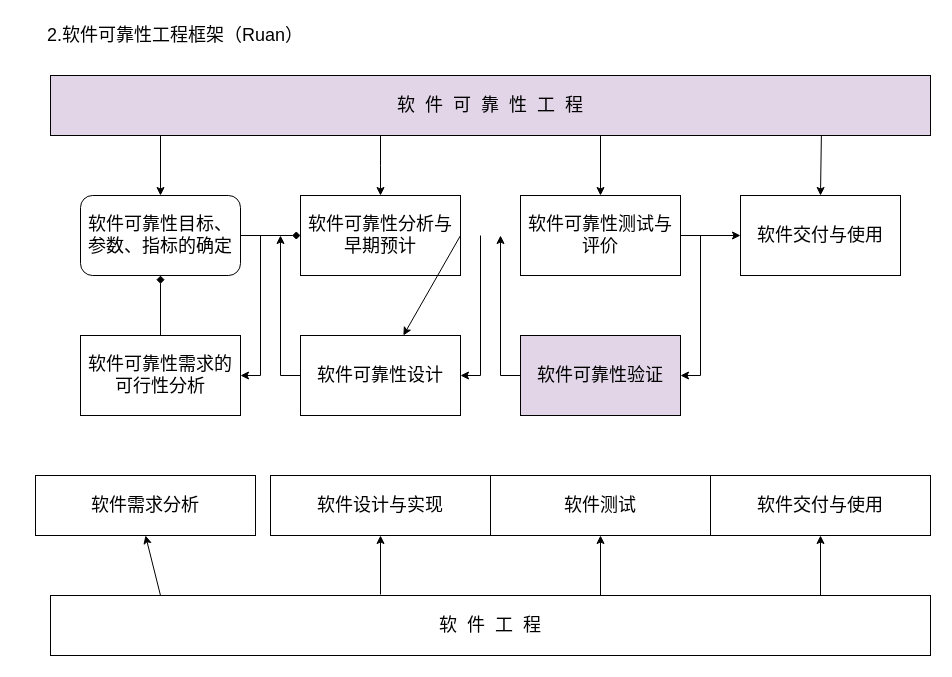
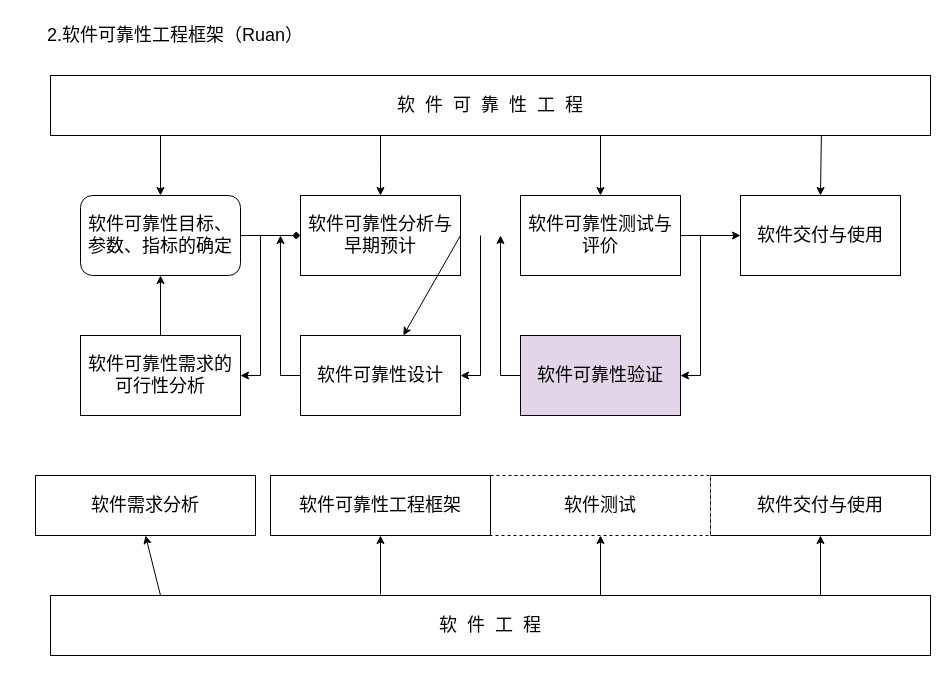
(491, 106) -> (491, 106)
(161, 284) -> (161, 283)
(381, 506) -> (381, 506)
(601, 506) -> (601, 506)
